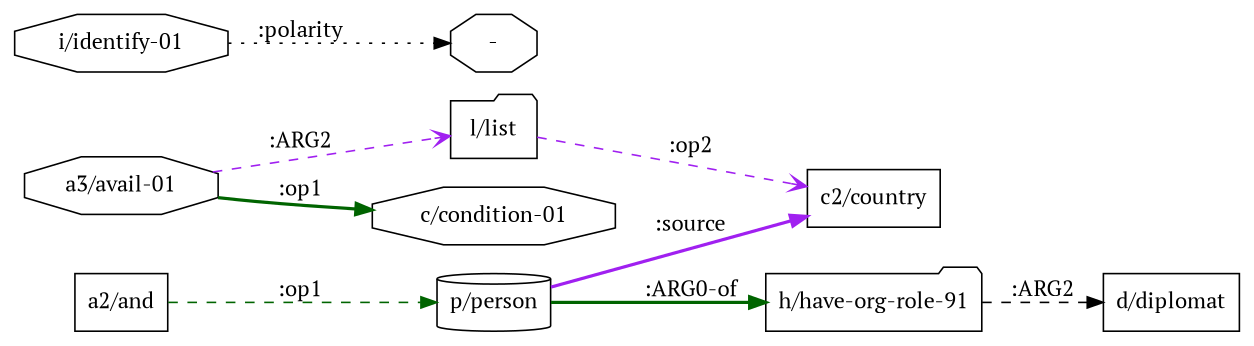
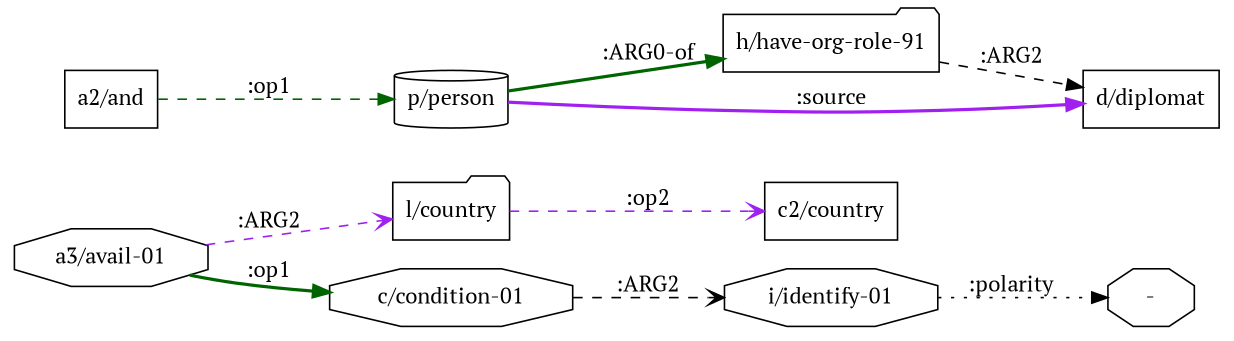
(494, 130) -> (451, 211)
(671, 254) -> (787, 112)
none -> (641, 298)
